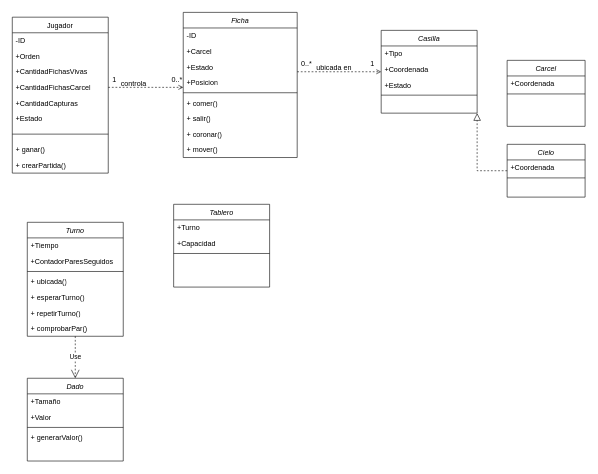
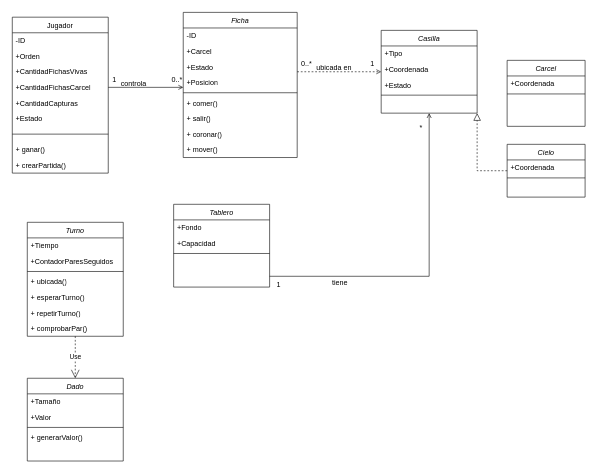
(146, 87) -> (146, 87)
(189, 228) -> (189, 228)
none -> (429, 275)
